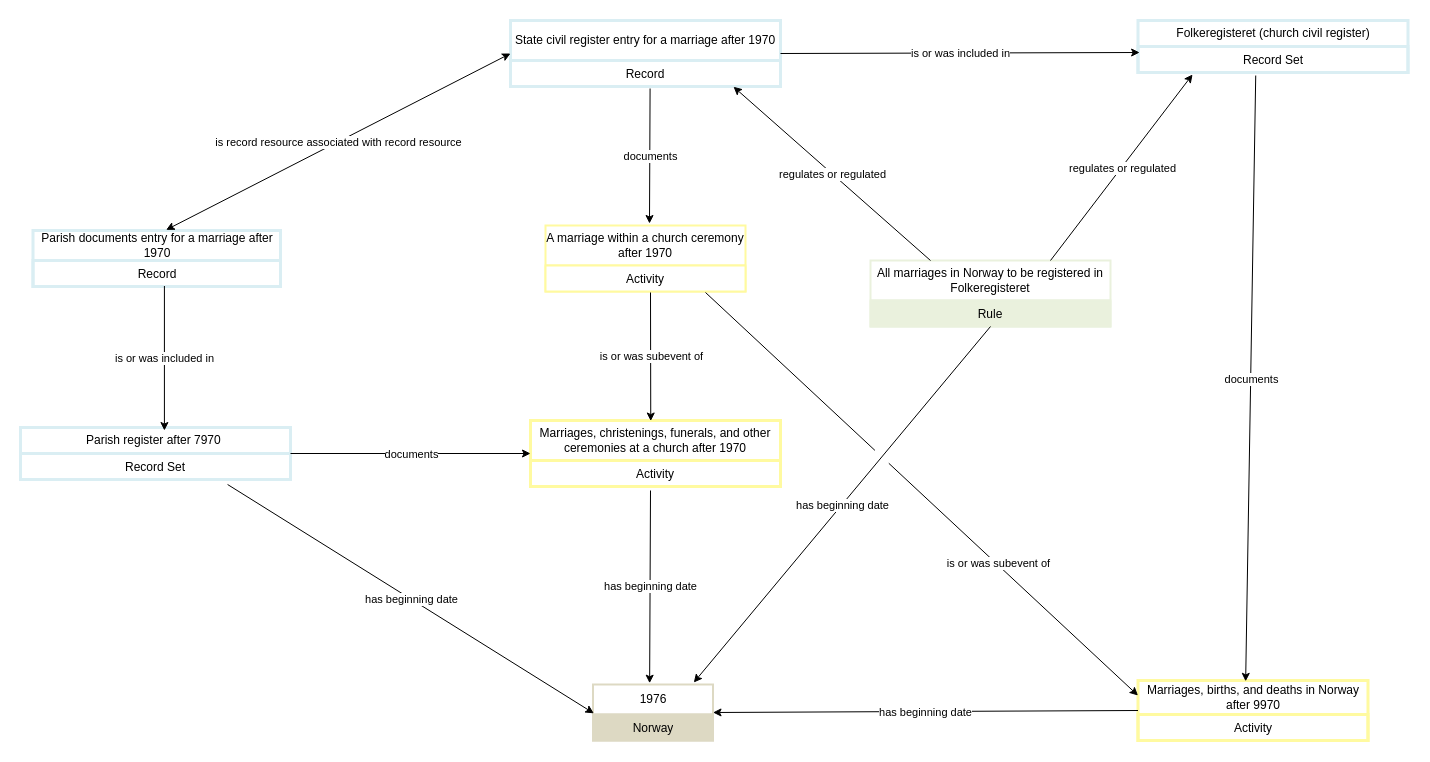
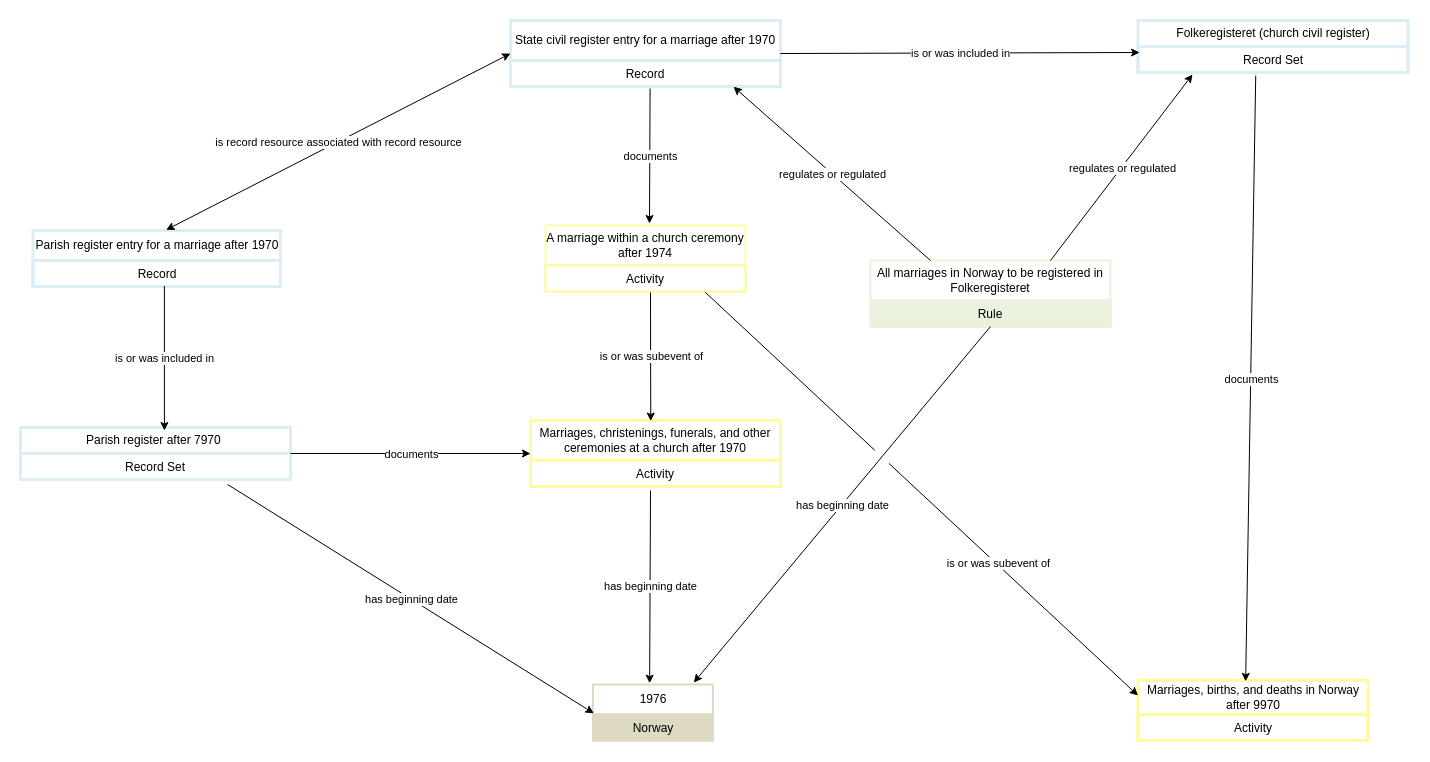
(158, 246) -> (158, 246)
(646, 246) -> (646, 246)
(928, 711) -> none
